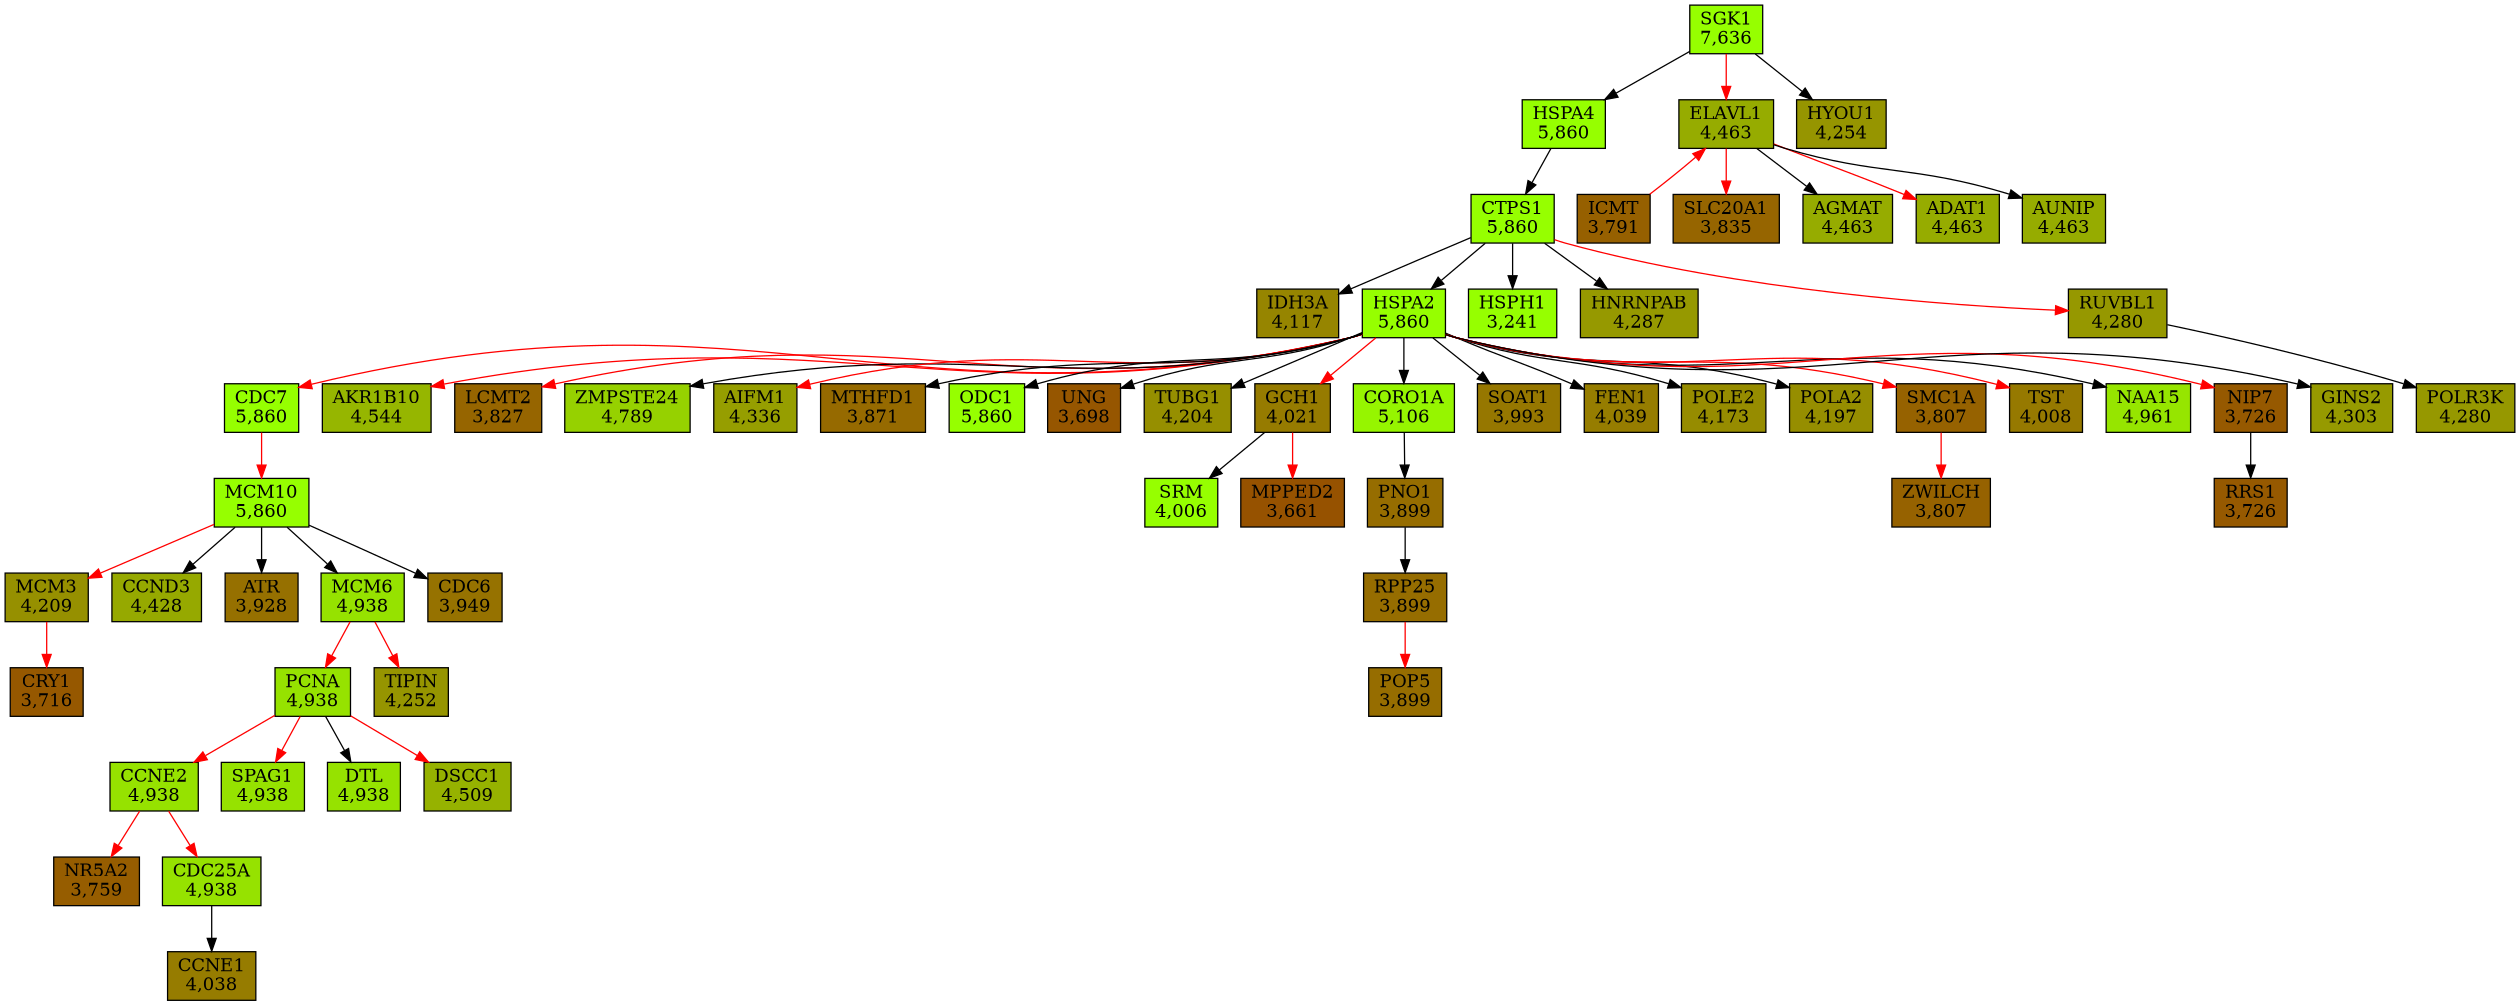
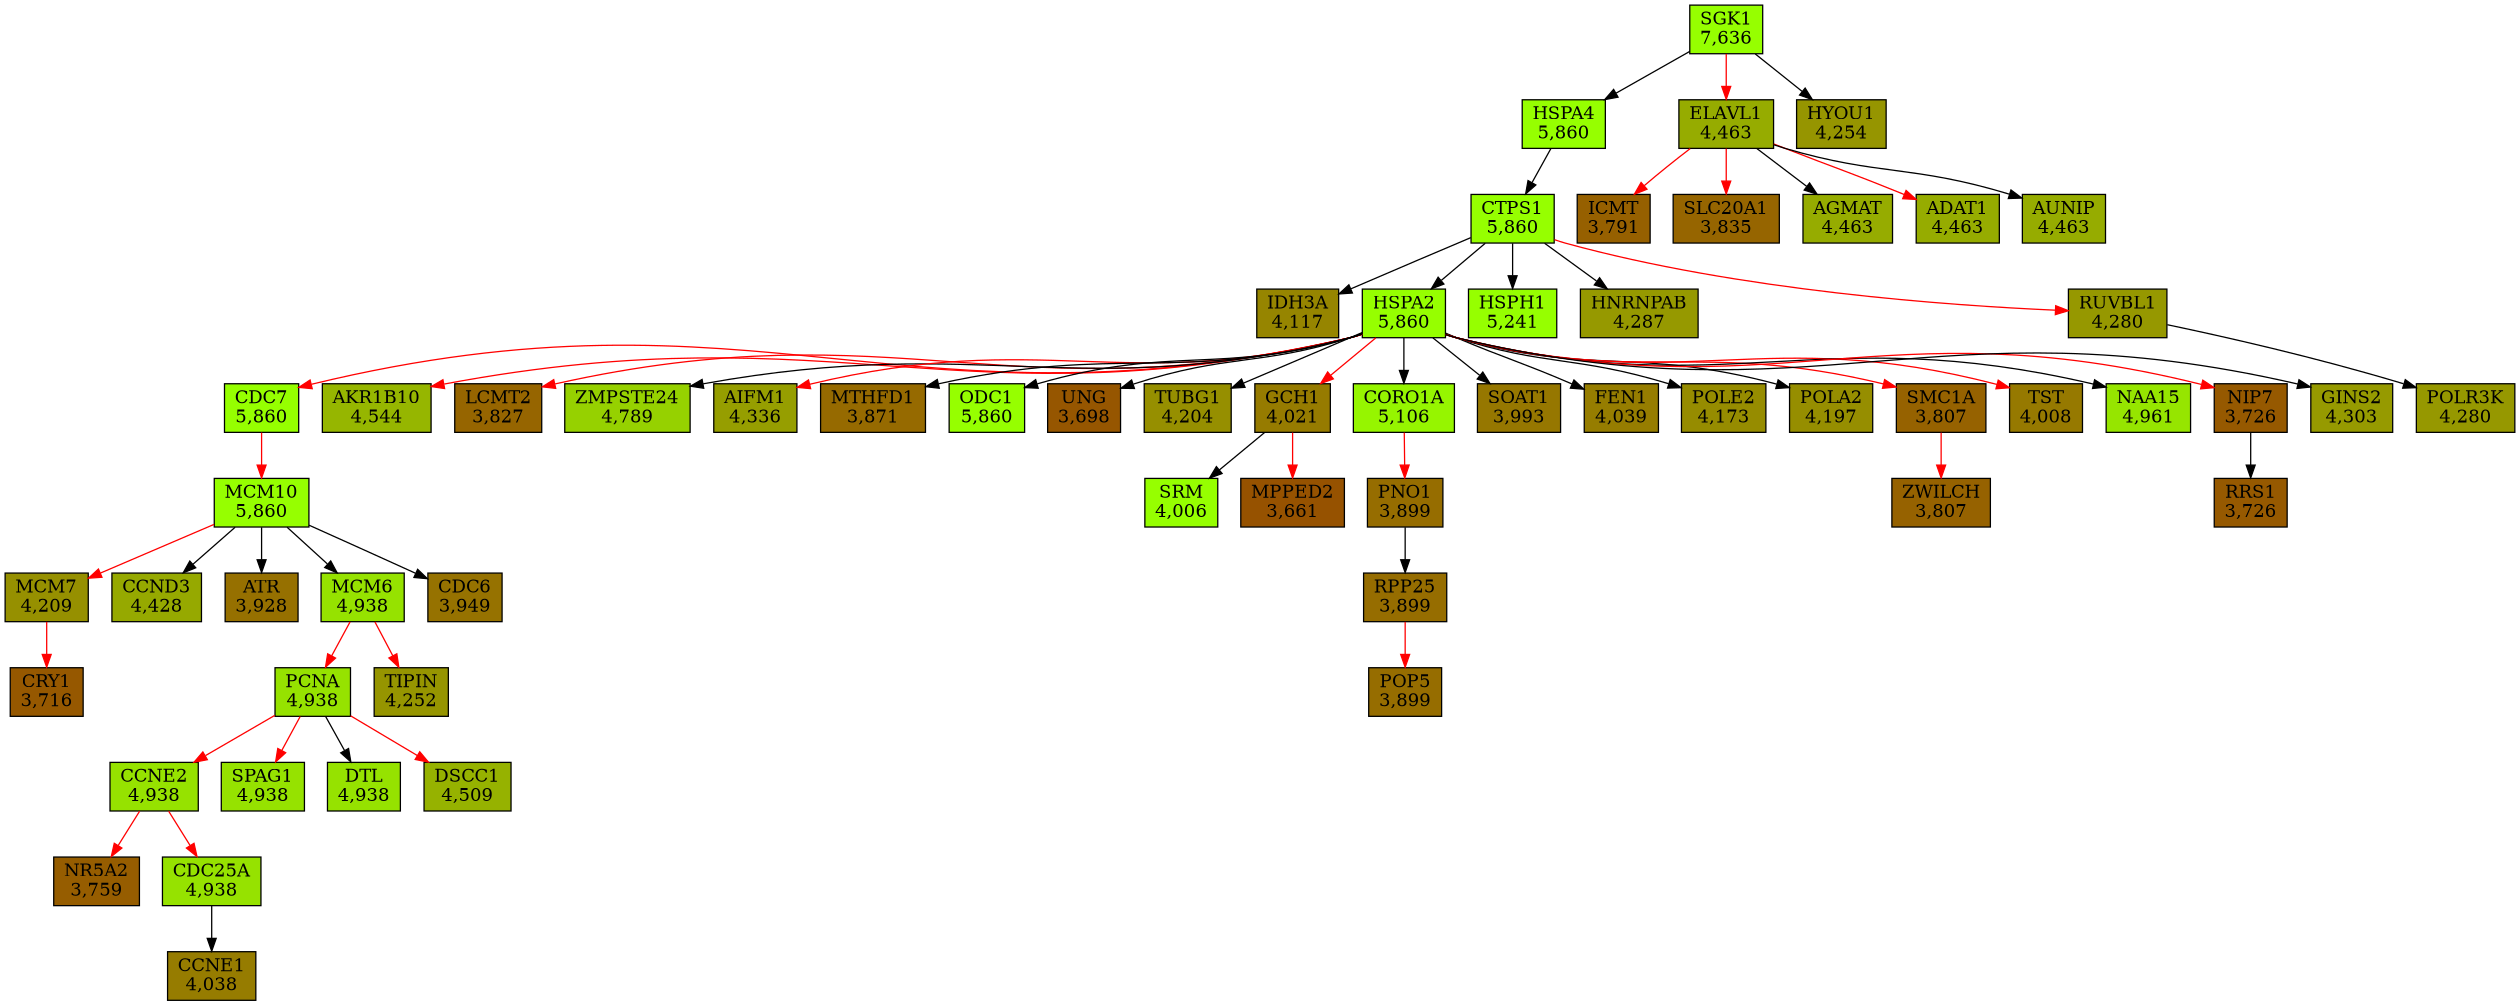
(1673, 176) -> (1667, 167)
(1513, 313) -> (1513, 313)
(1404, 449) -> (1404, 449)
(47, 597) -> (47, 597)
